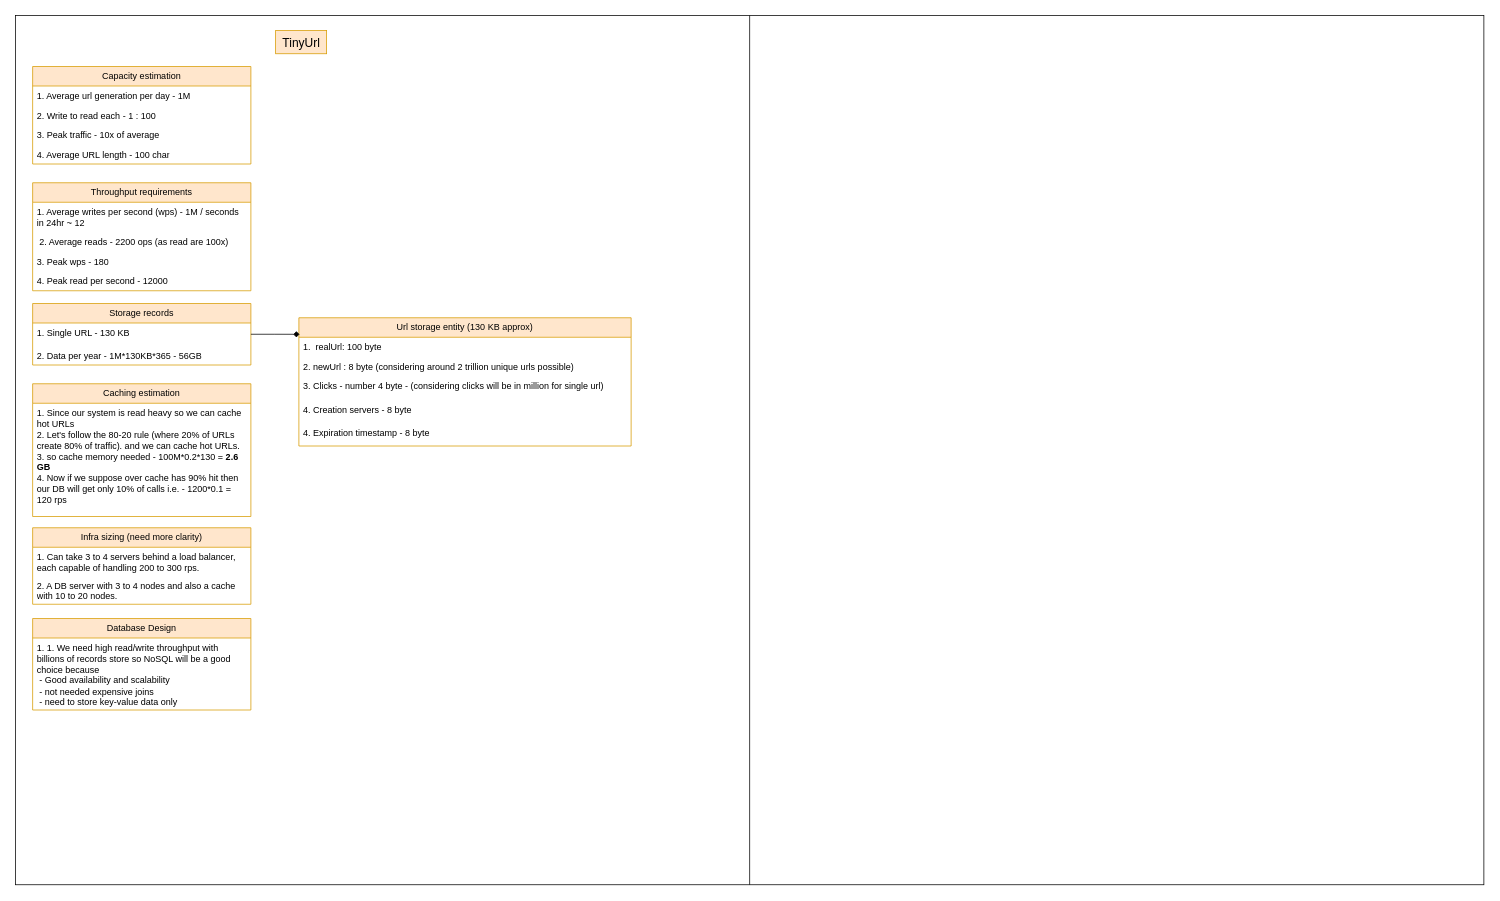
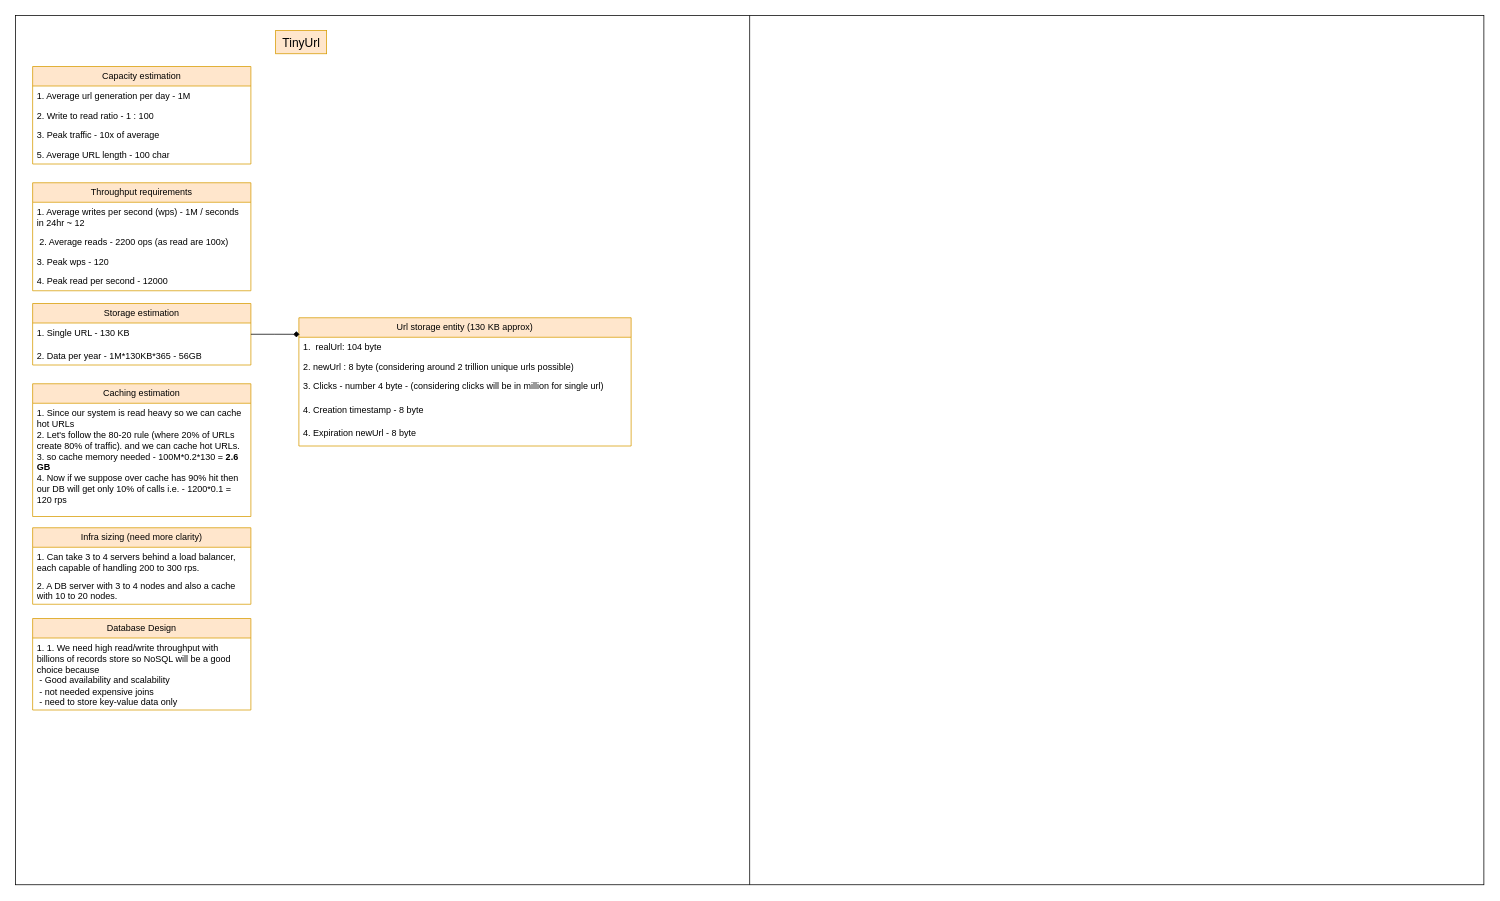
(102, 116) -> (104, 116)
(108, 155) -> (108, 155)
(74, 262) -> (74, 262)
(142, 313) -> (142, 313)
(348, 348) -> (348, 348)
(366, 410) -> (370, 410)
(373, 433) -> (366, 433)
